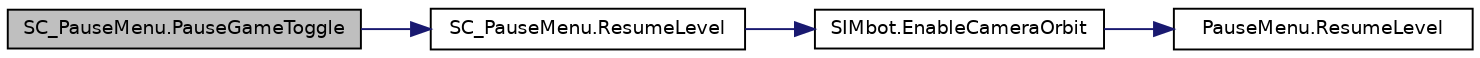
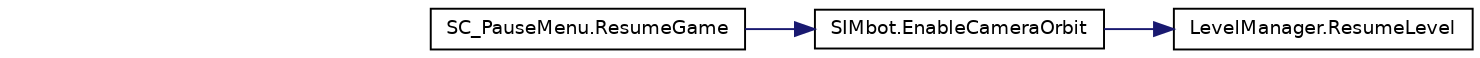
(184, 29) -> none
(588, 29) -> (588, 29)
(1323, 29) -> (1323, 29)
